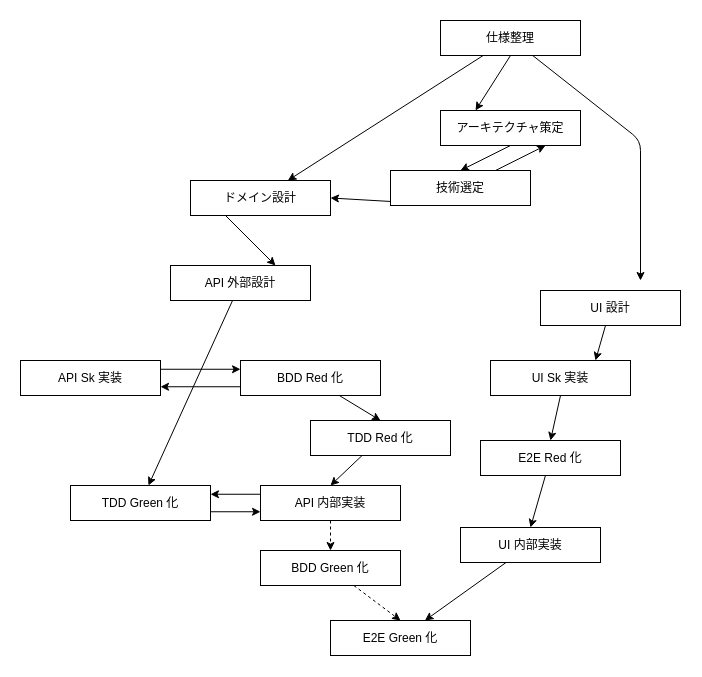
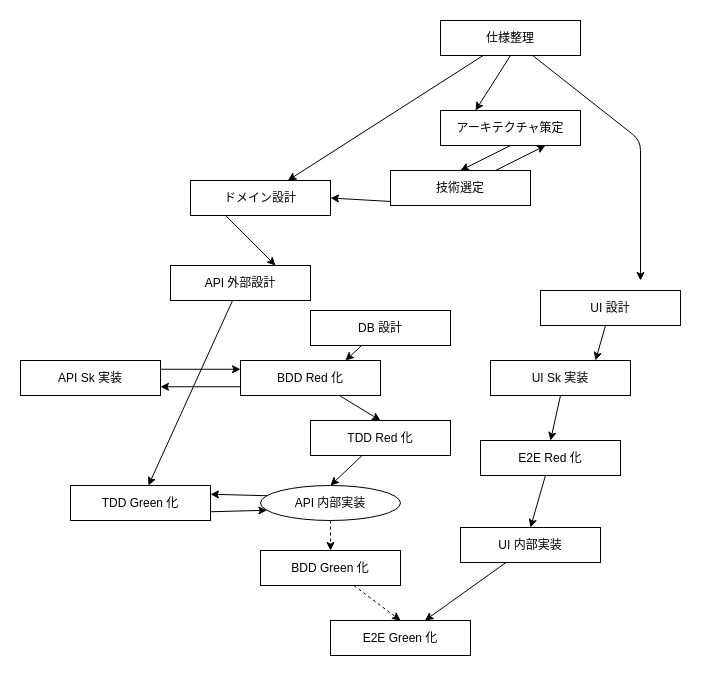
none -> (381, 328)
none -> (356, 350)
(331, 503) -> (331, 503)
